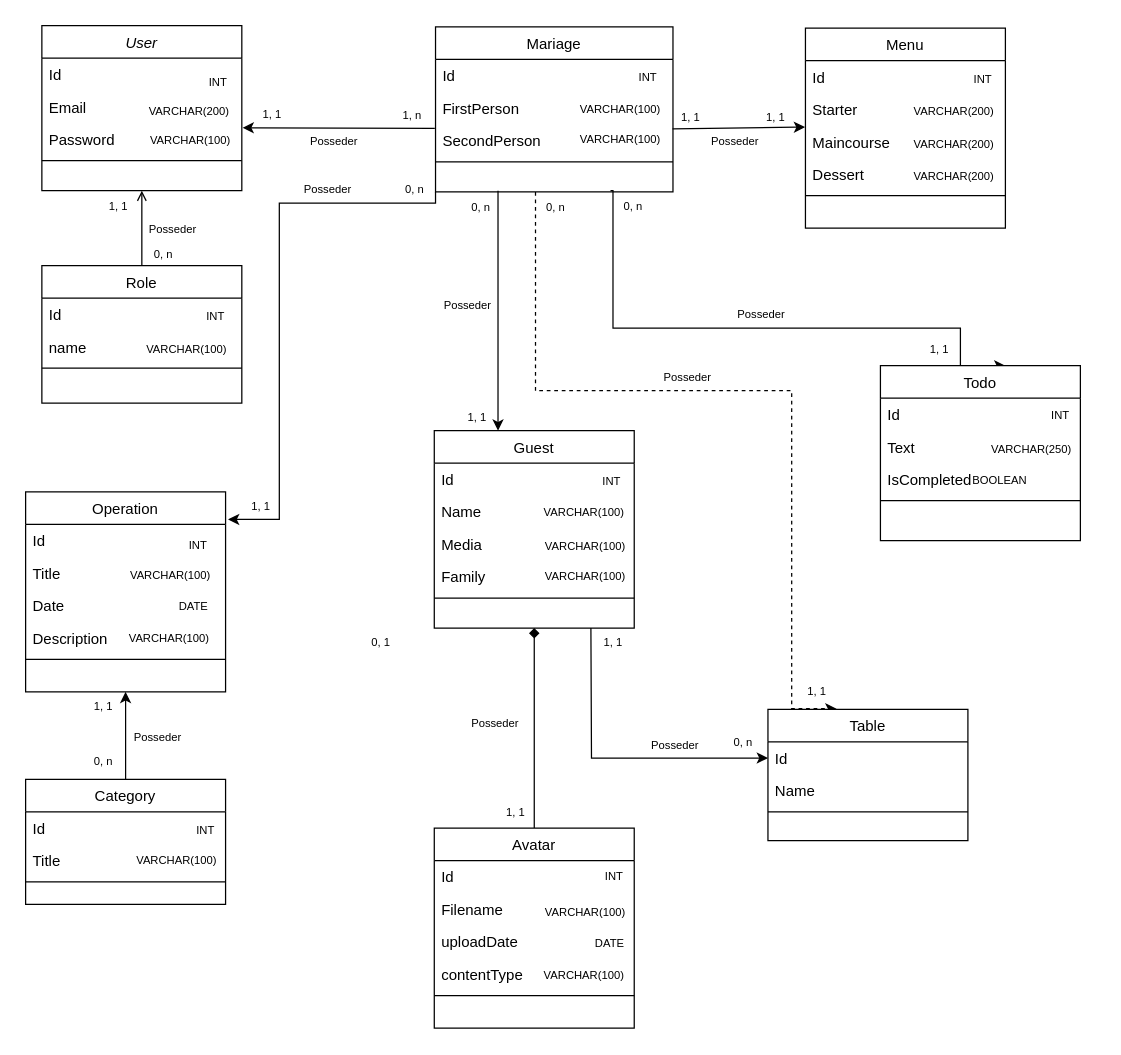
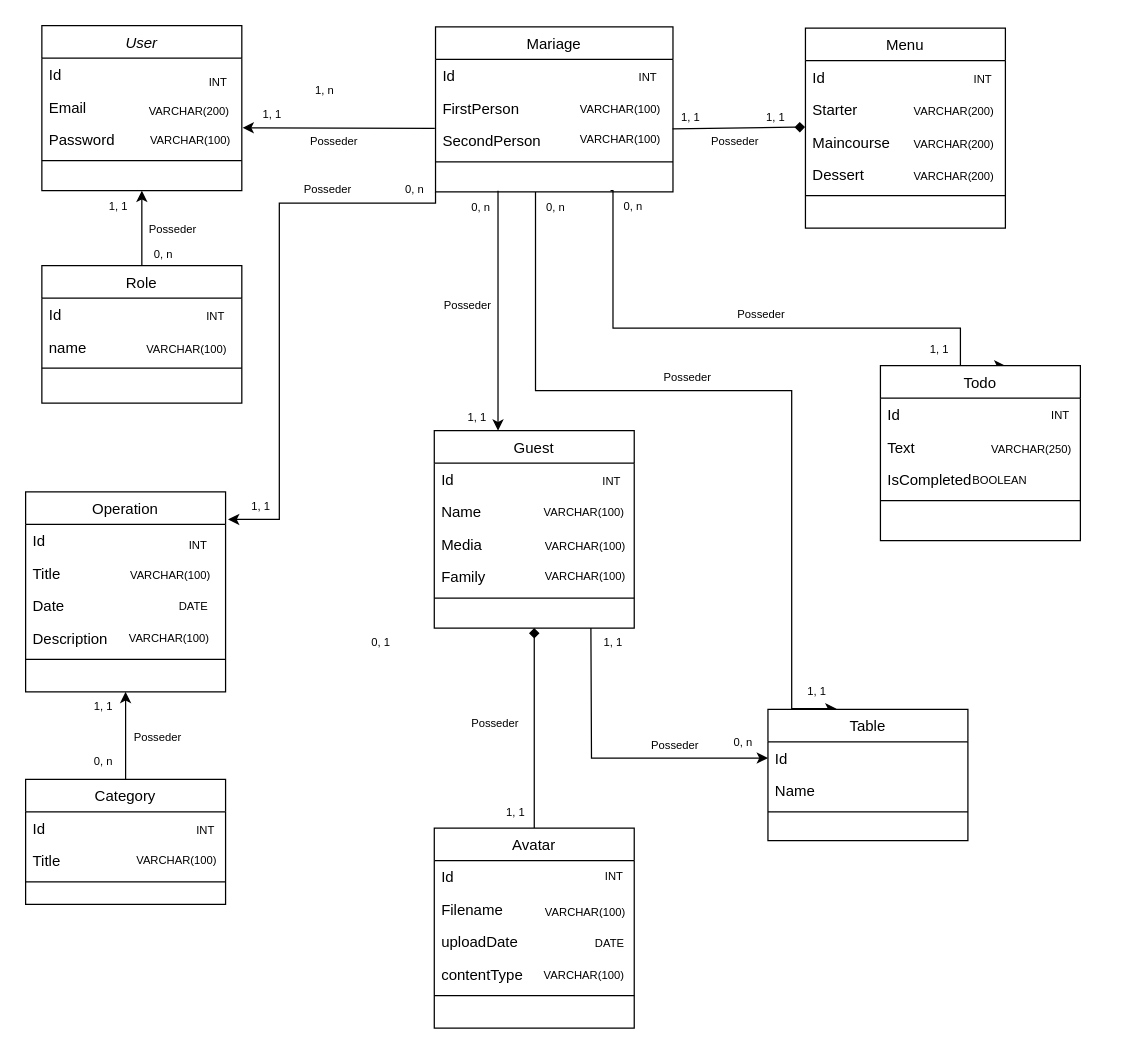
(416, 117) -> (328, 92)
(795, 127) -> (794, 127)
(142, 198) -> (142, 201)
(743, 391) -> (743, 391)
